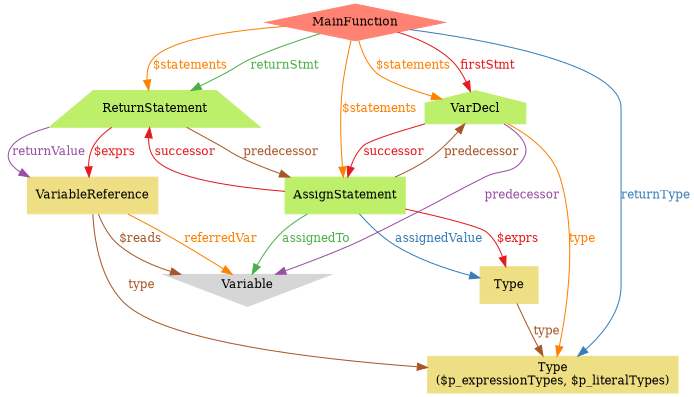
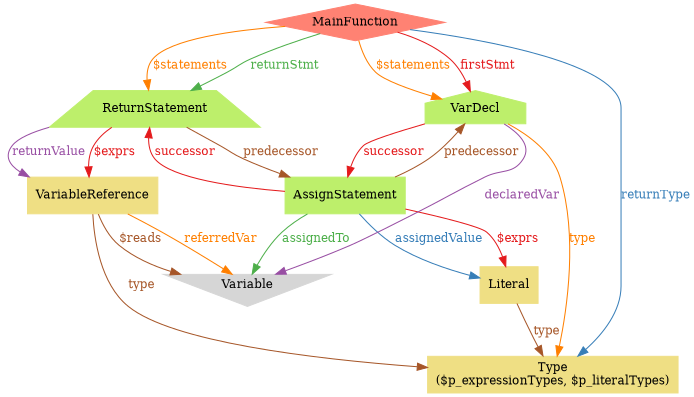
(341, 103) -> none
(522, 195) -> (522, 195)
(509, 285) -> (509, 285)
